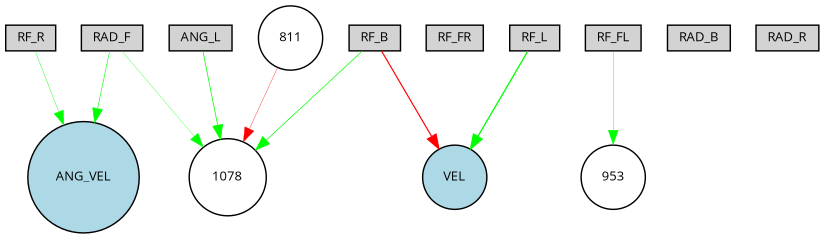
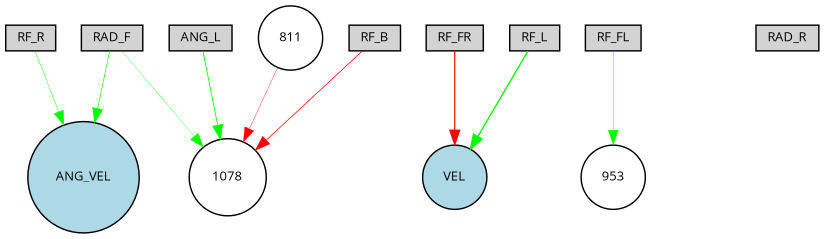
(699, 38) -> none
(407, 94) -> (455, 91)
(314, 96) -> (314, 96)
